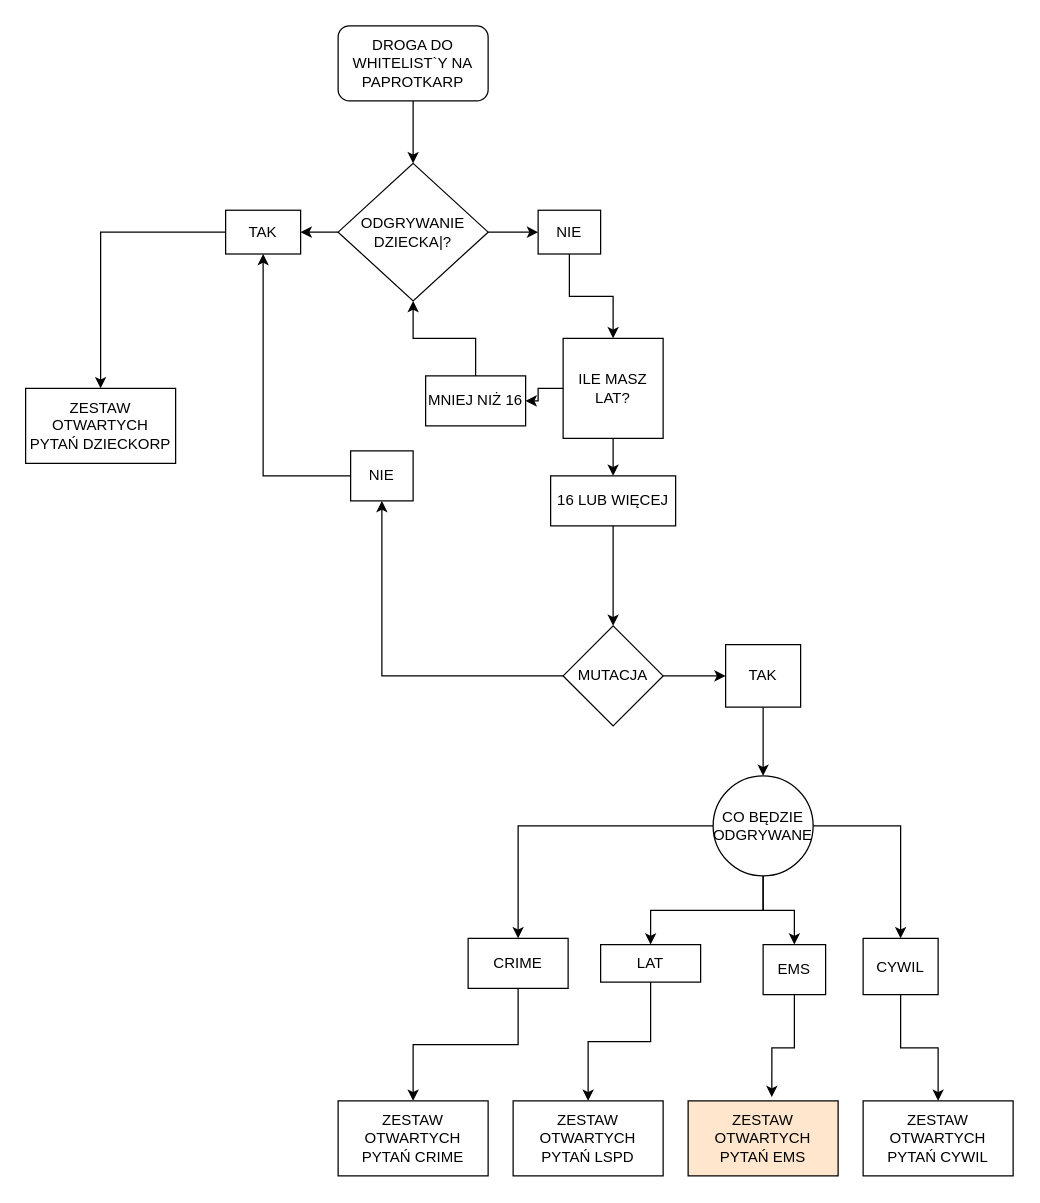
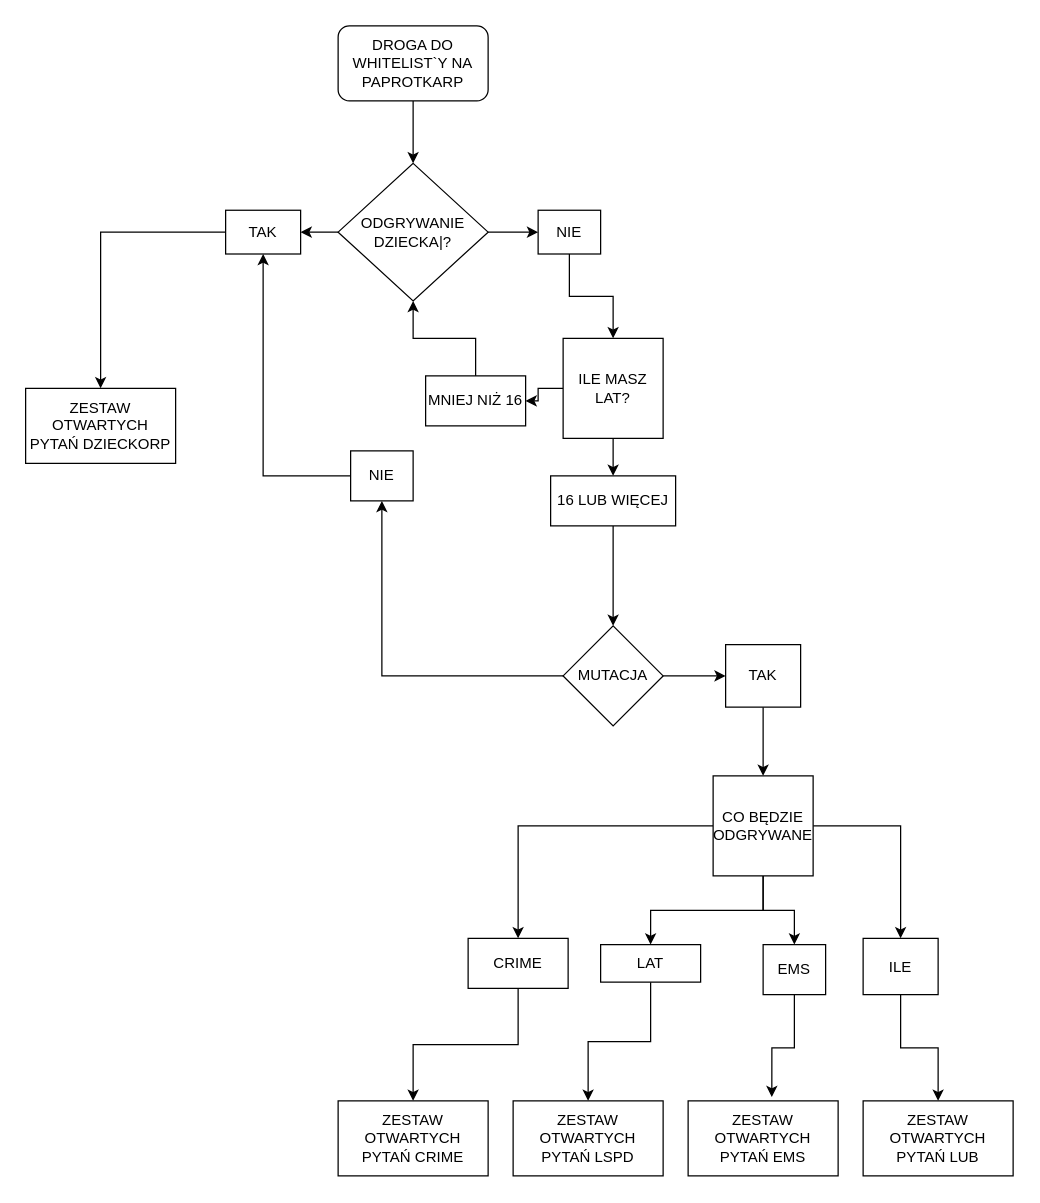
(763, 826) -> (763, 826)
(901, 967) -> (901, 967)
(763, 1138) -> (763, 1138)
(938, 1138) -> (938, 1138)
